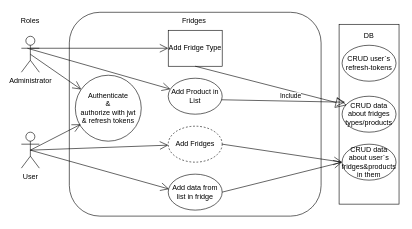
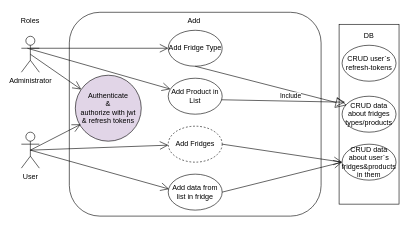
(195, 21) -> (195, 21)
(195, 48) -> (195, 48)
(108, 108) -> (108, 108)
